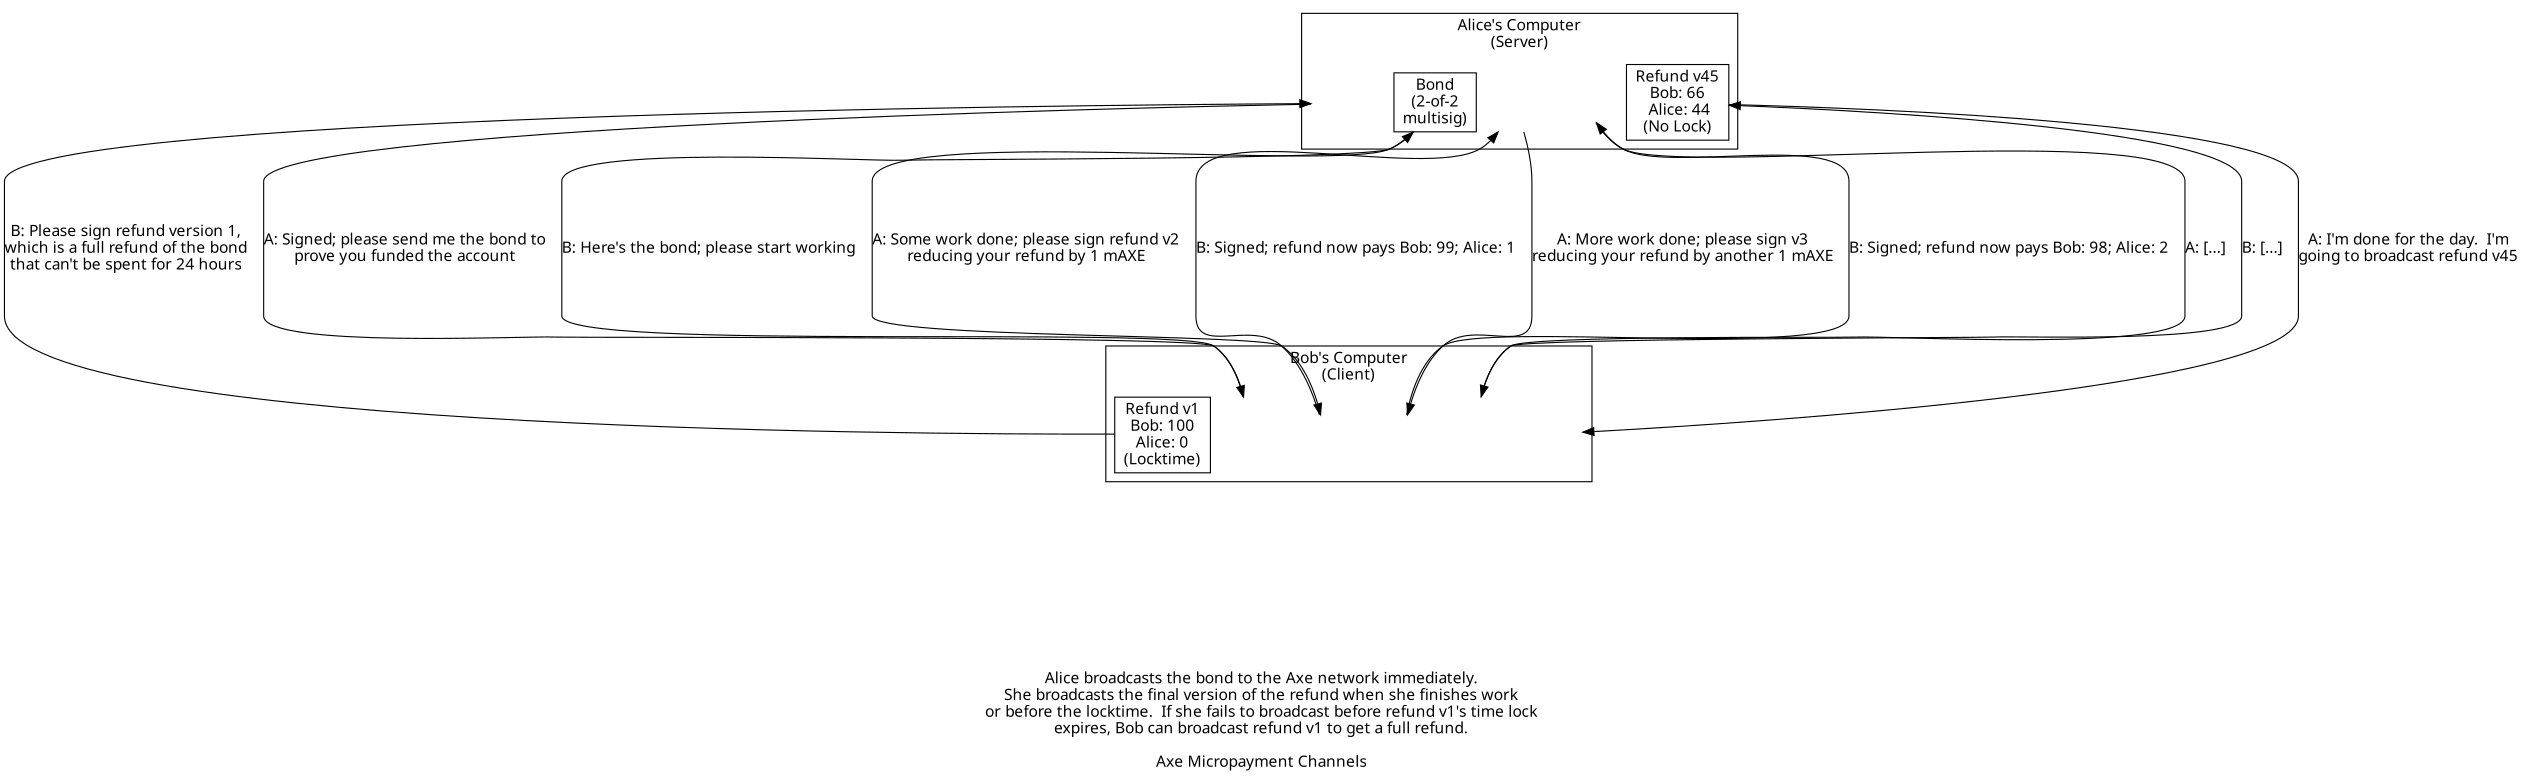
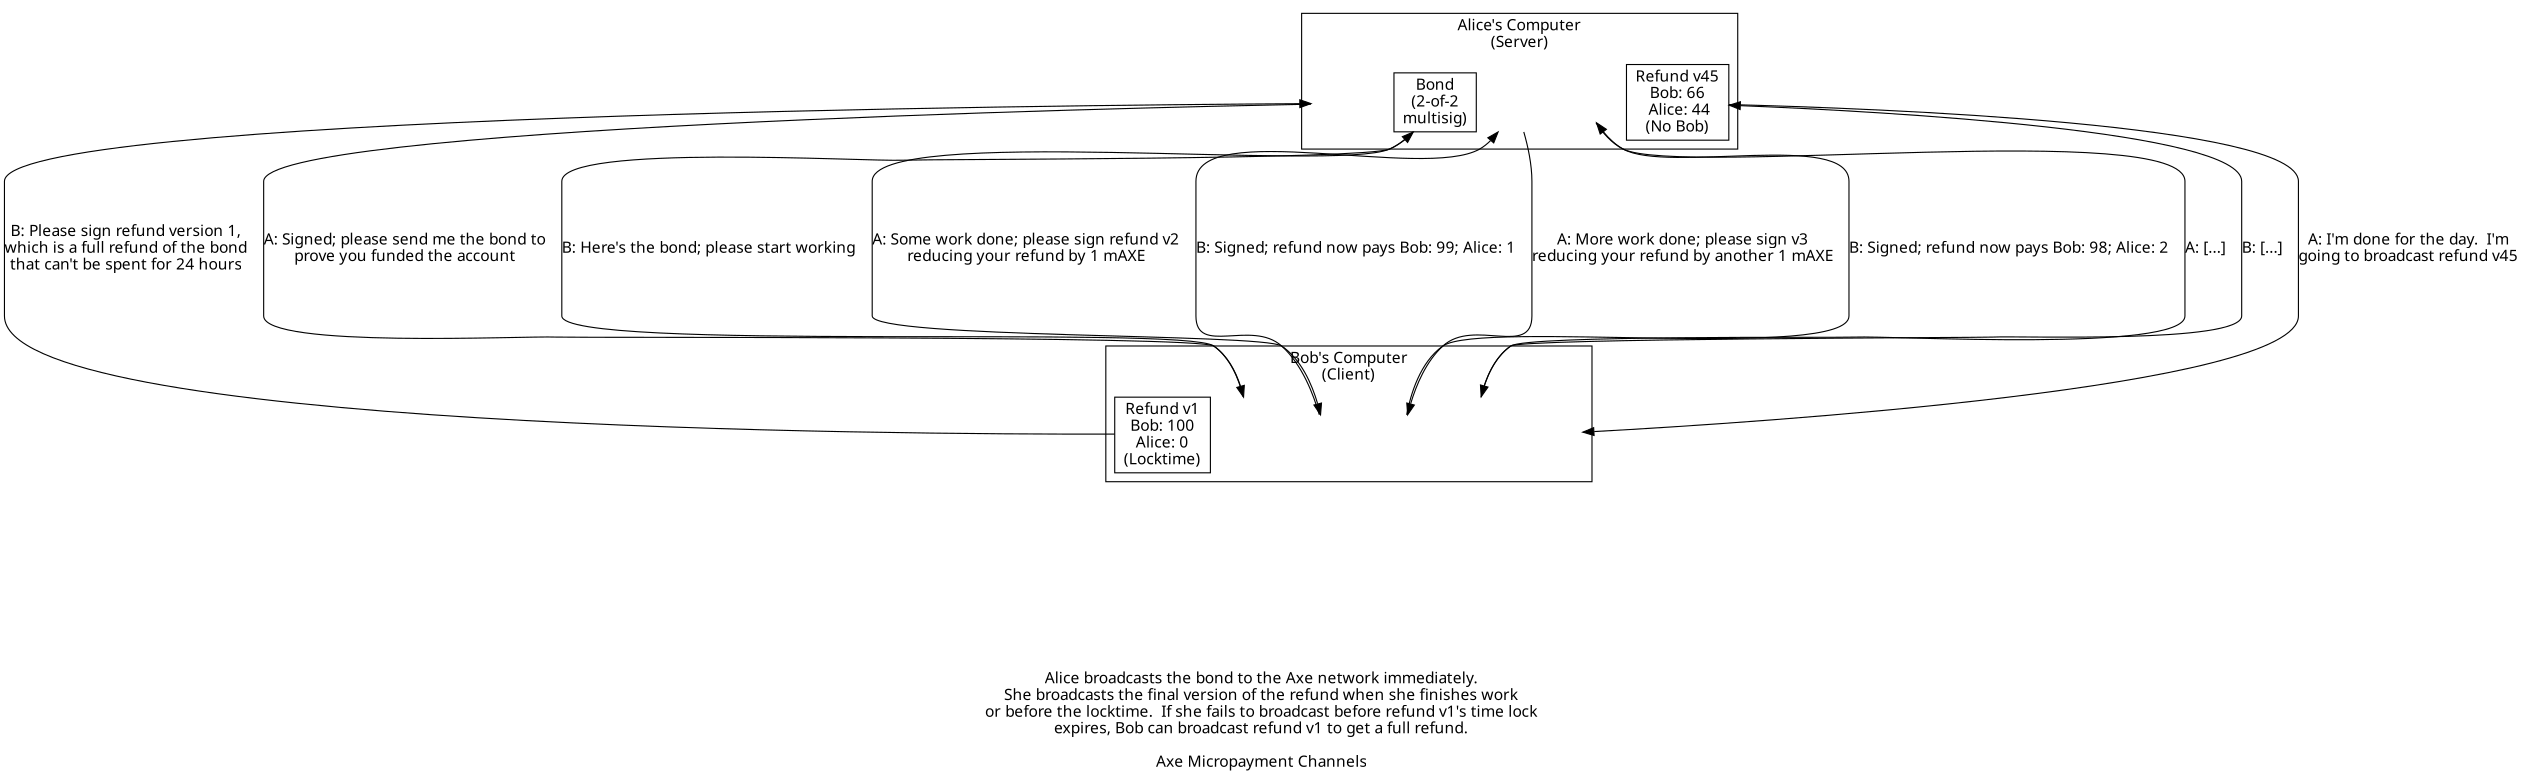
(1678, 102) -> (1678, 102)
